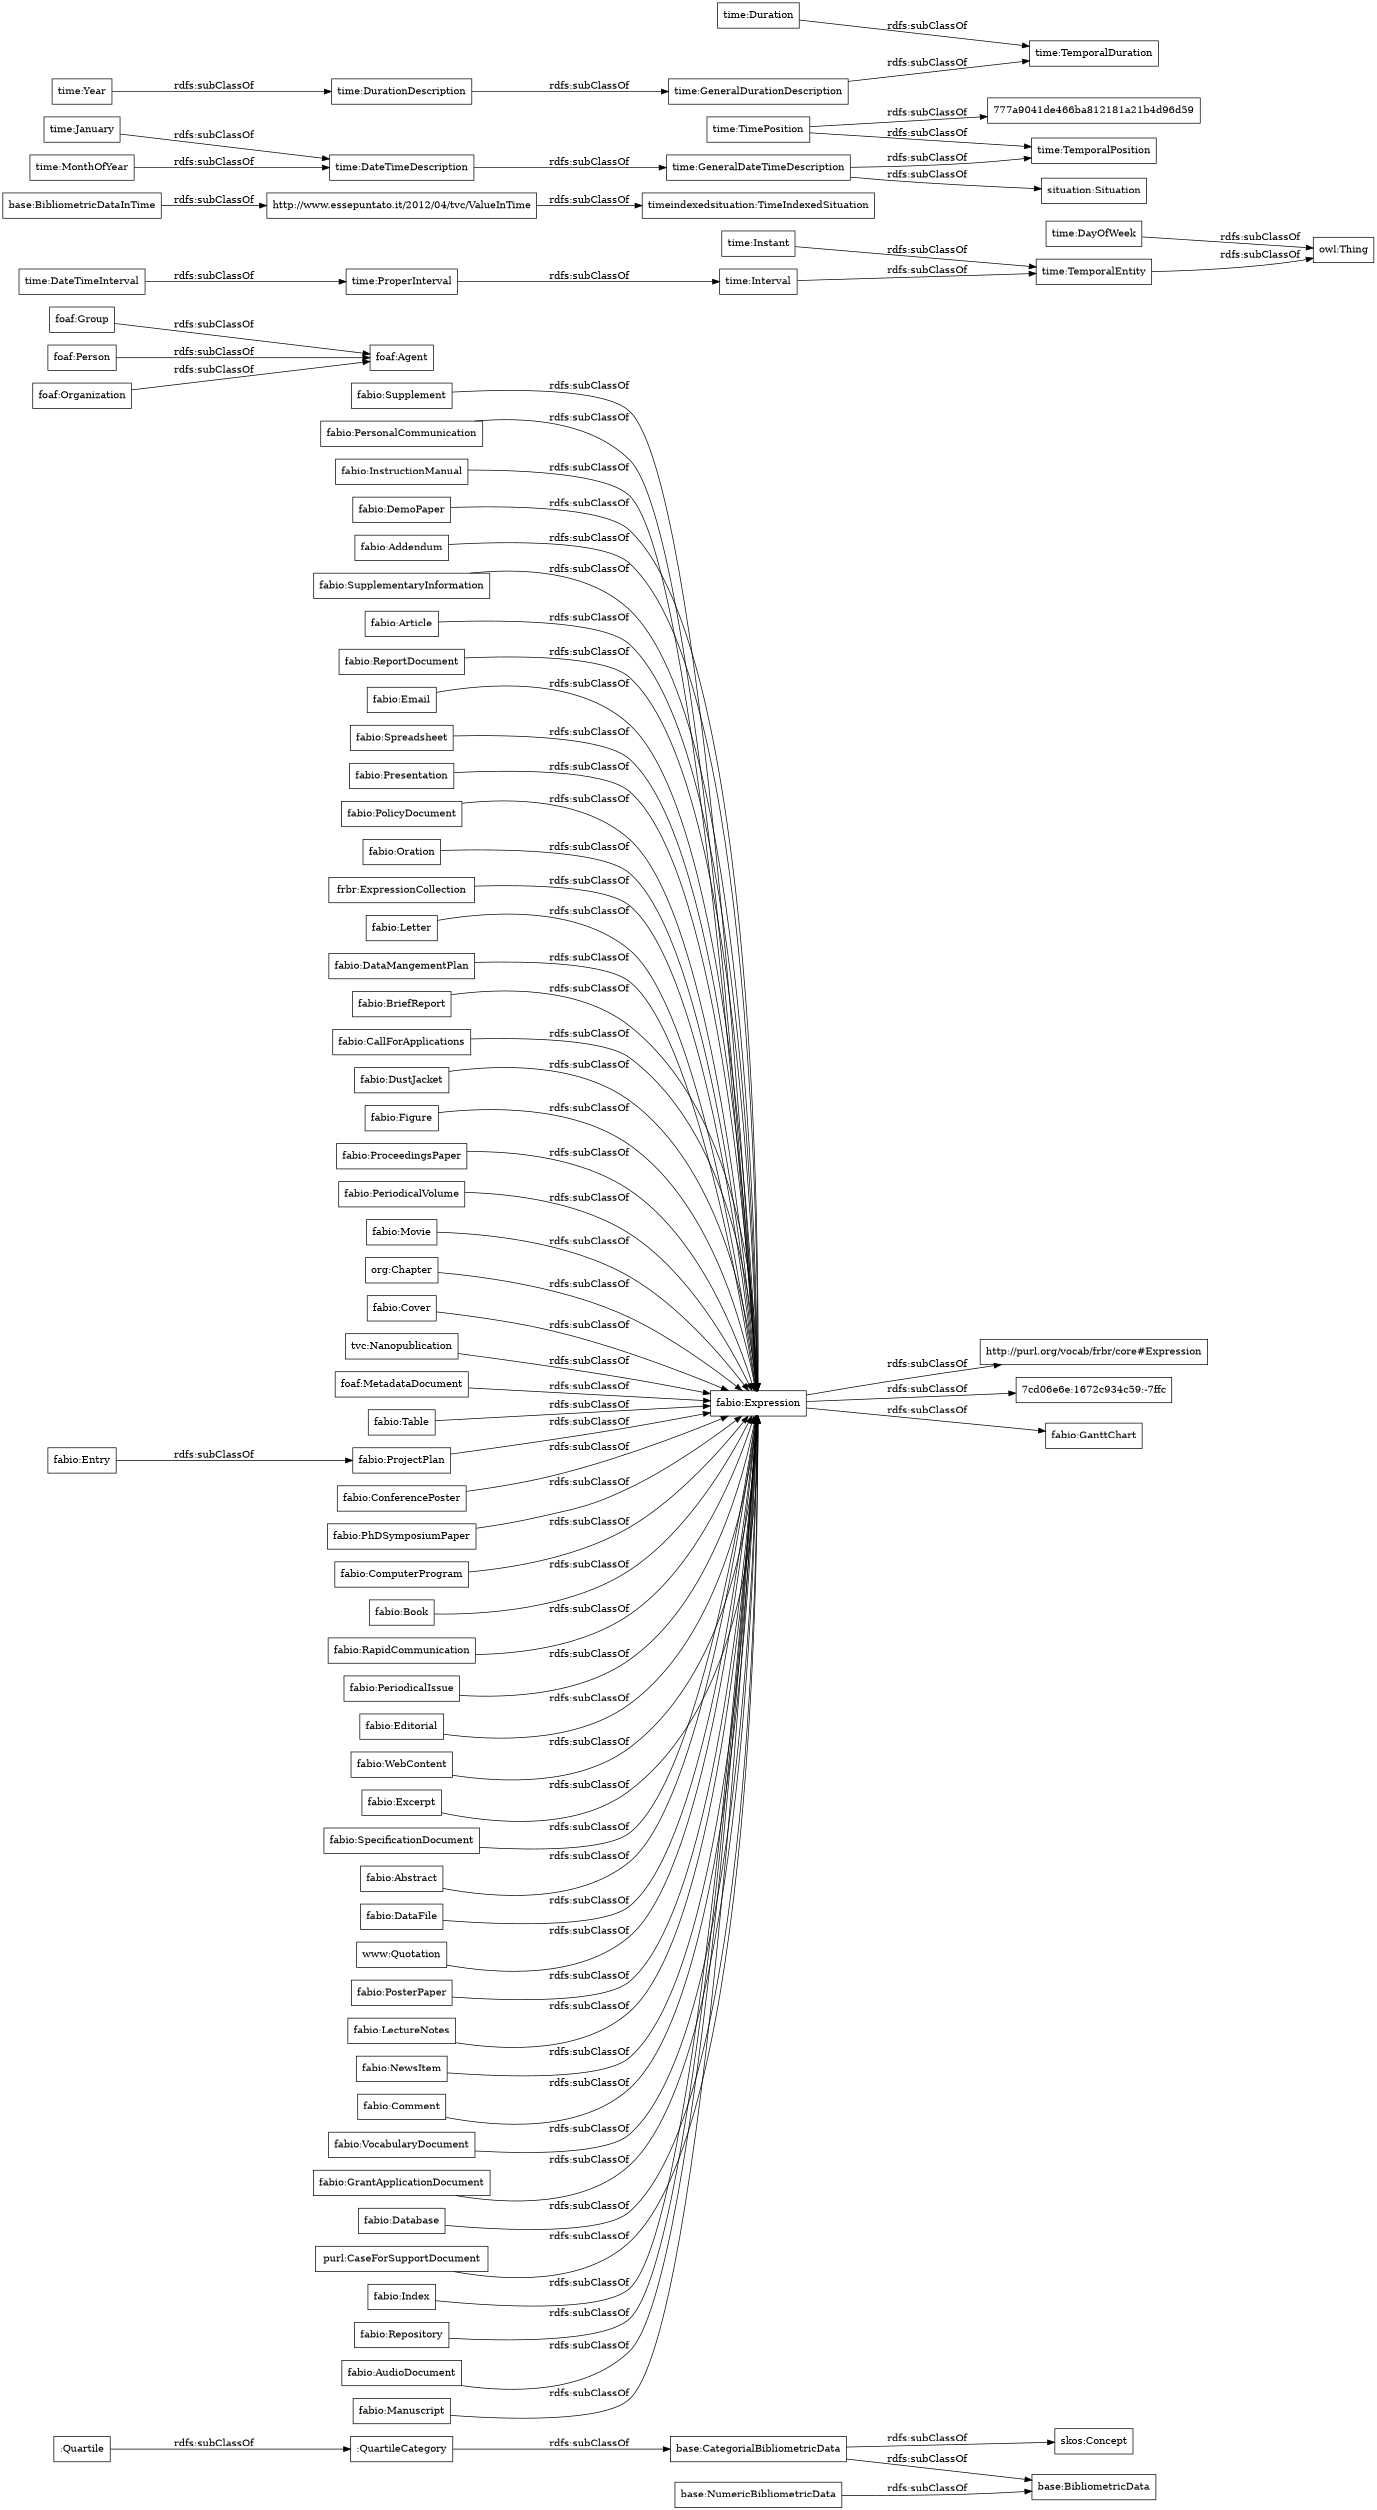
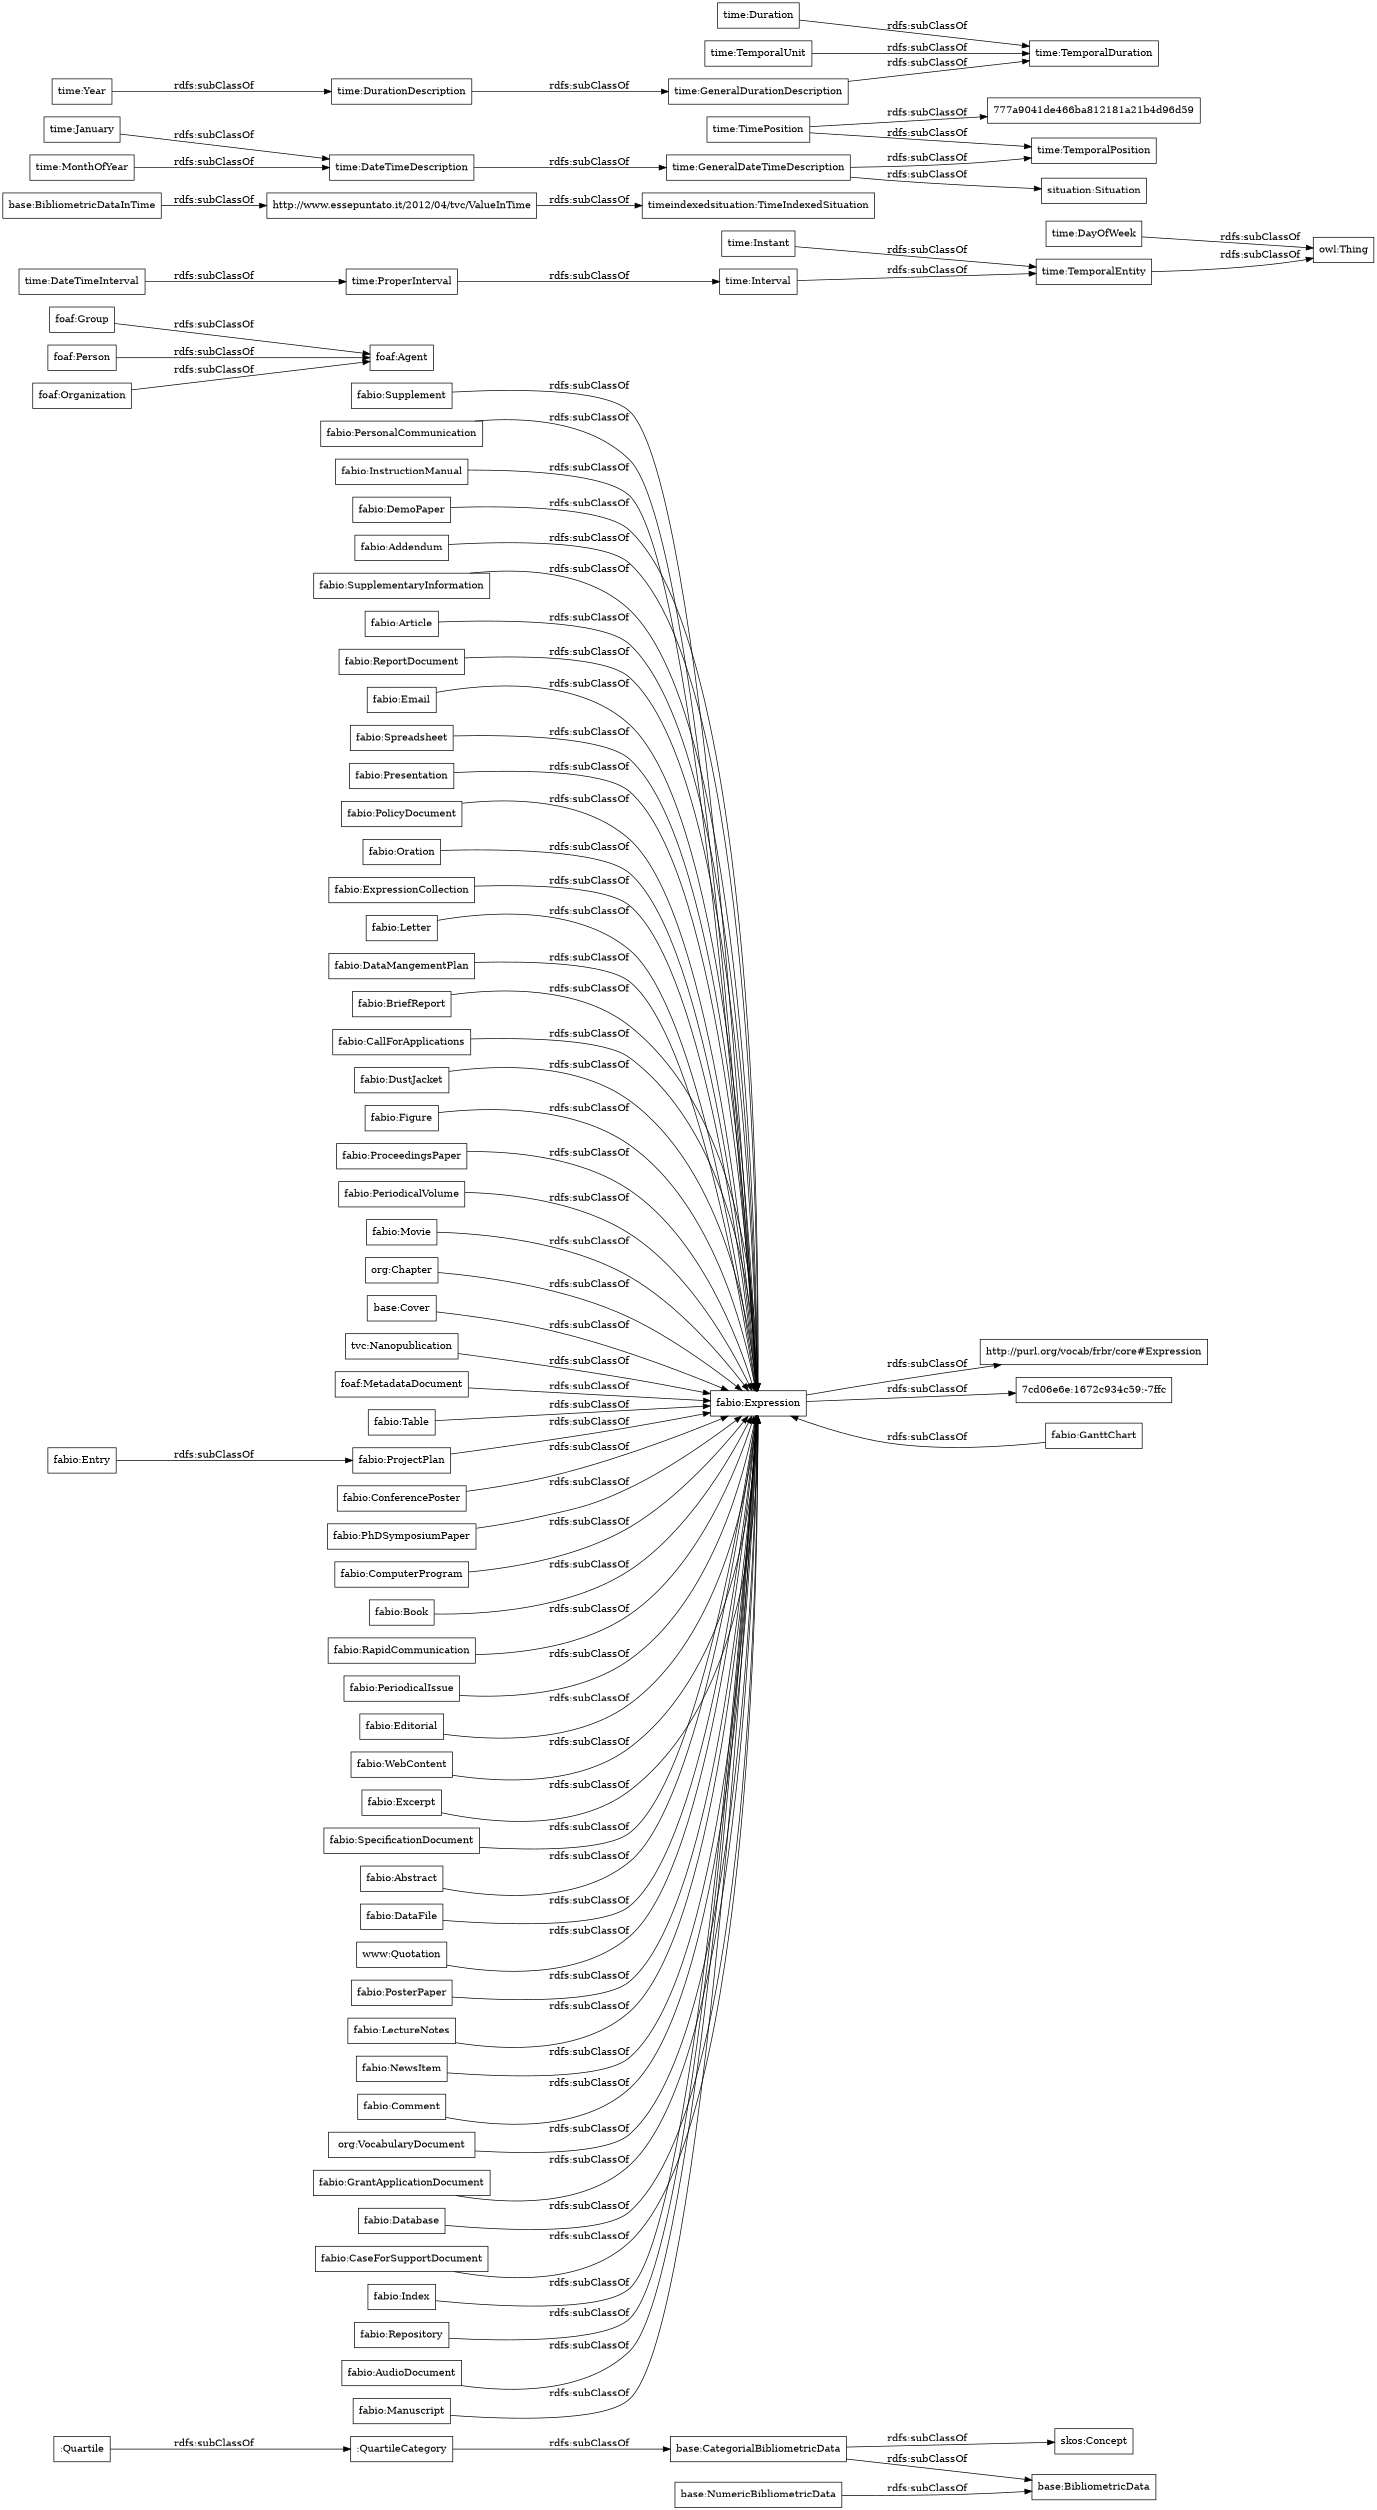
none -> (758, 54)
(402, 890) -> (402, 890)
(402, 1308) -> (402, 1308)
(922, 1419) -> (920, 1446)
(402, 2145) -> (402, 2145)
(402, 2259) -> (402, 2259)
